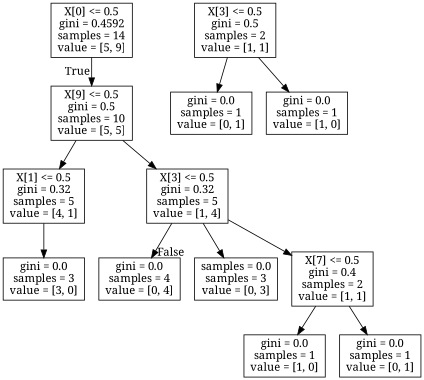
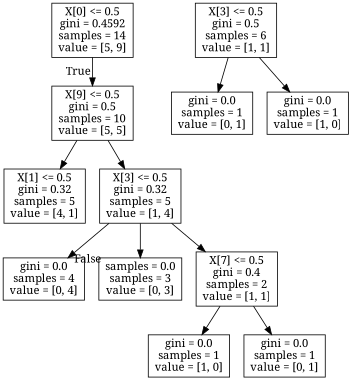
(235, 30) -> (236, 30)
(44, 279) -> none
